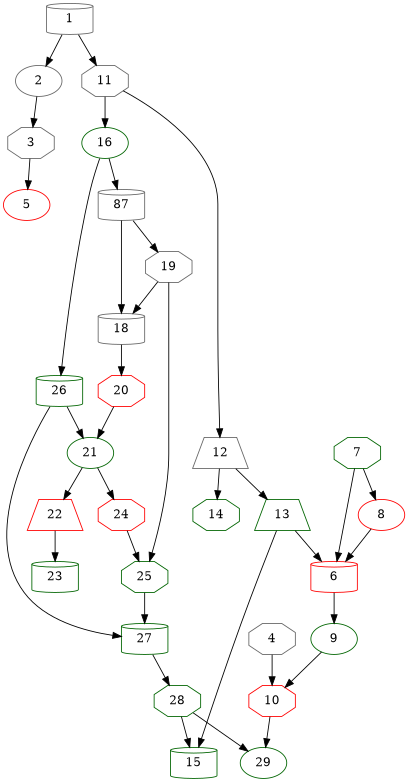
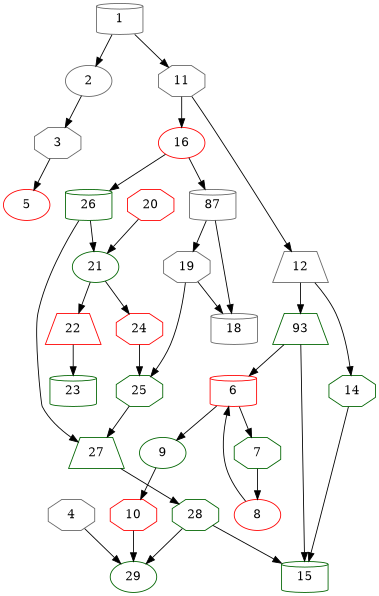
(105, 143) -> (182, 143)
(121, 356) -> none
none -> (330, 480)
(347, 511) -> (244, 418)
(282, 515) -> (301, 329)
(145, 639) -> (96, 453)
(272, 666) -> (100, 543)
